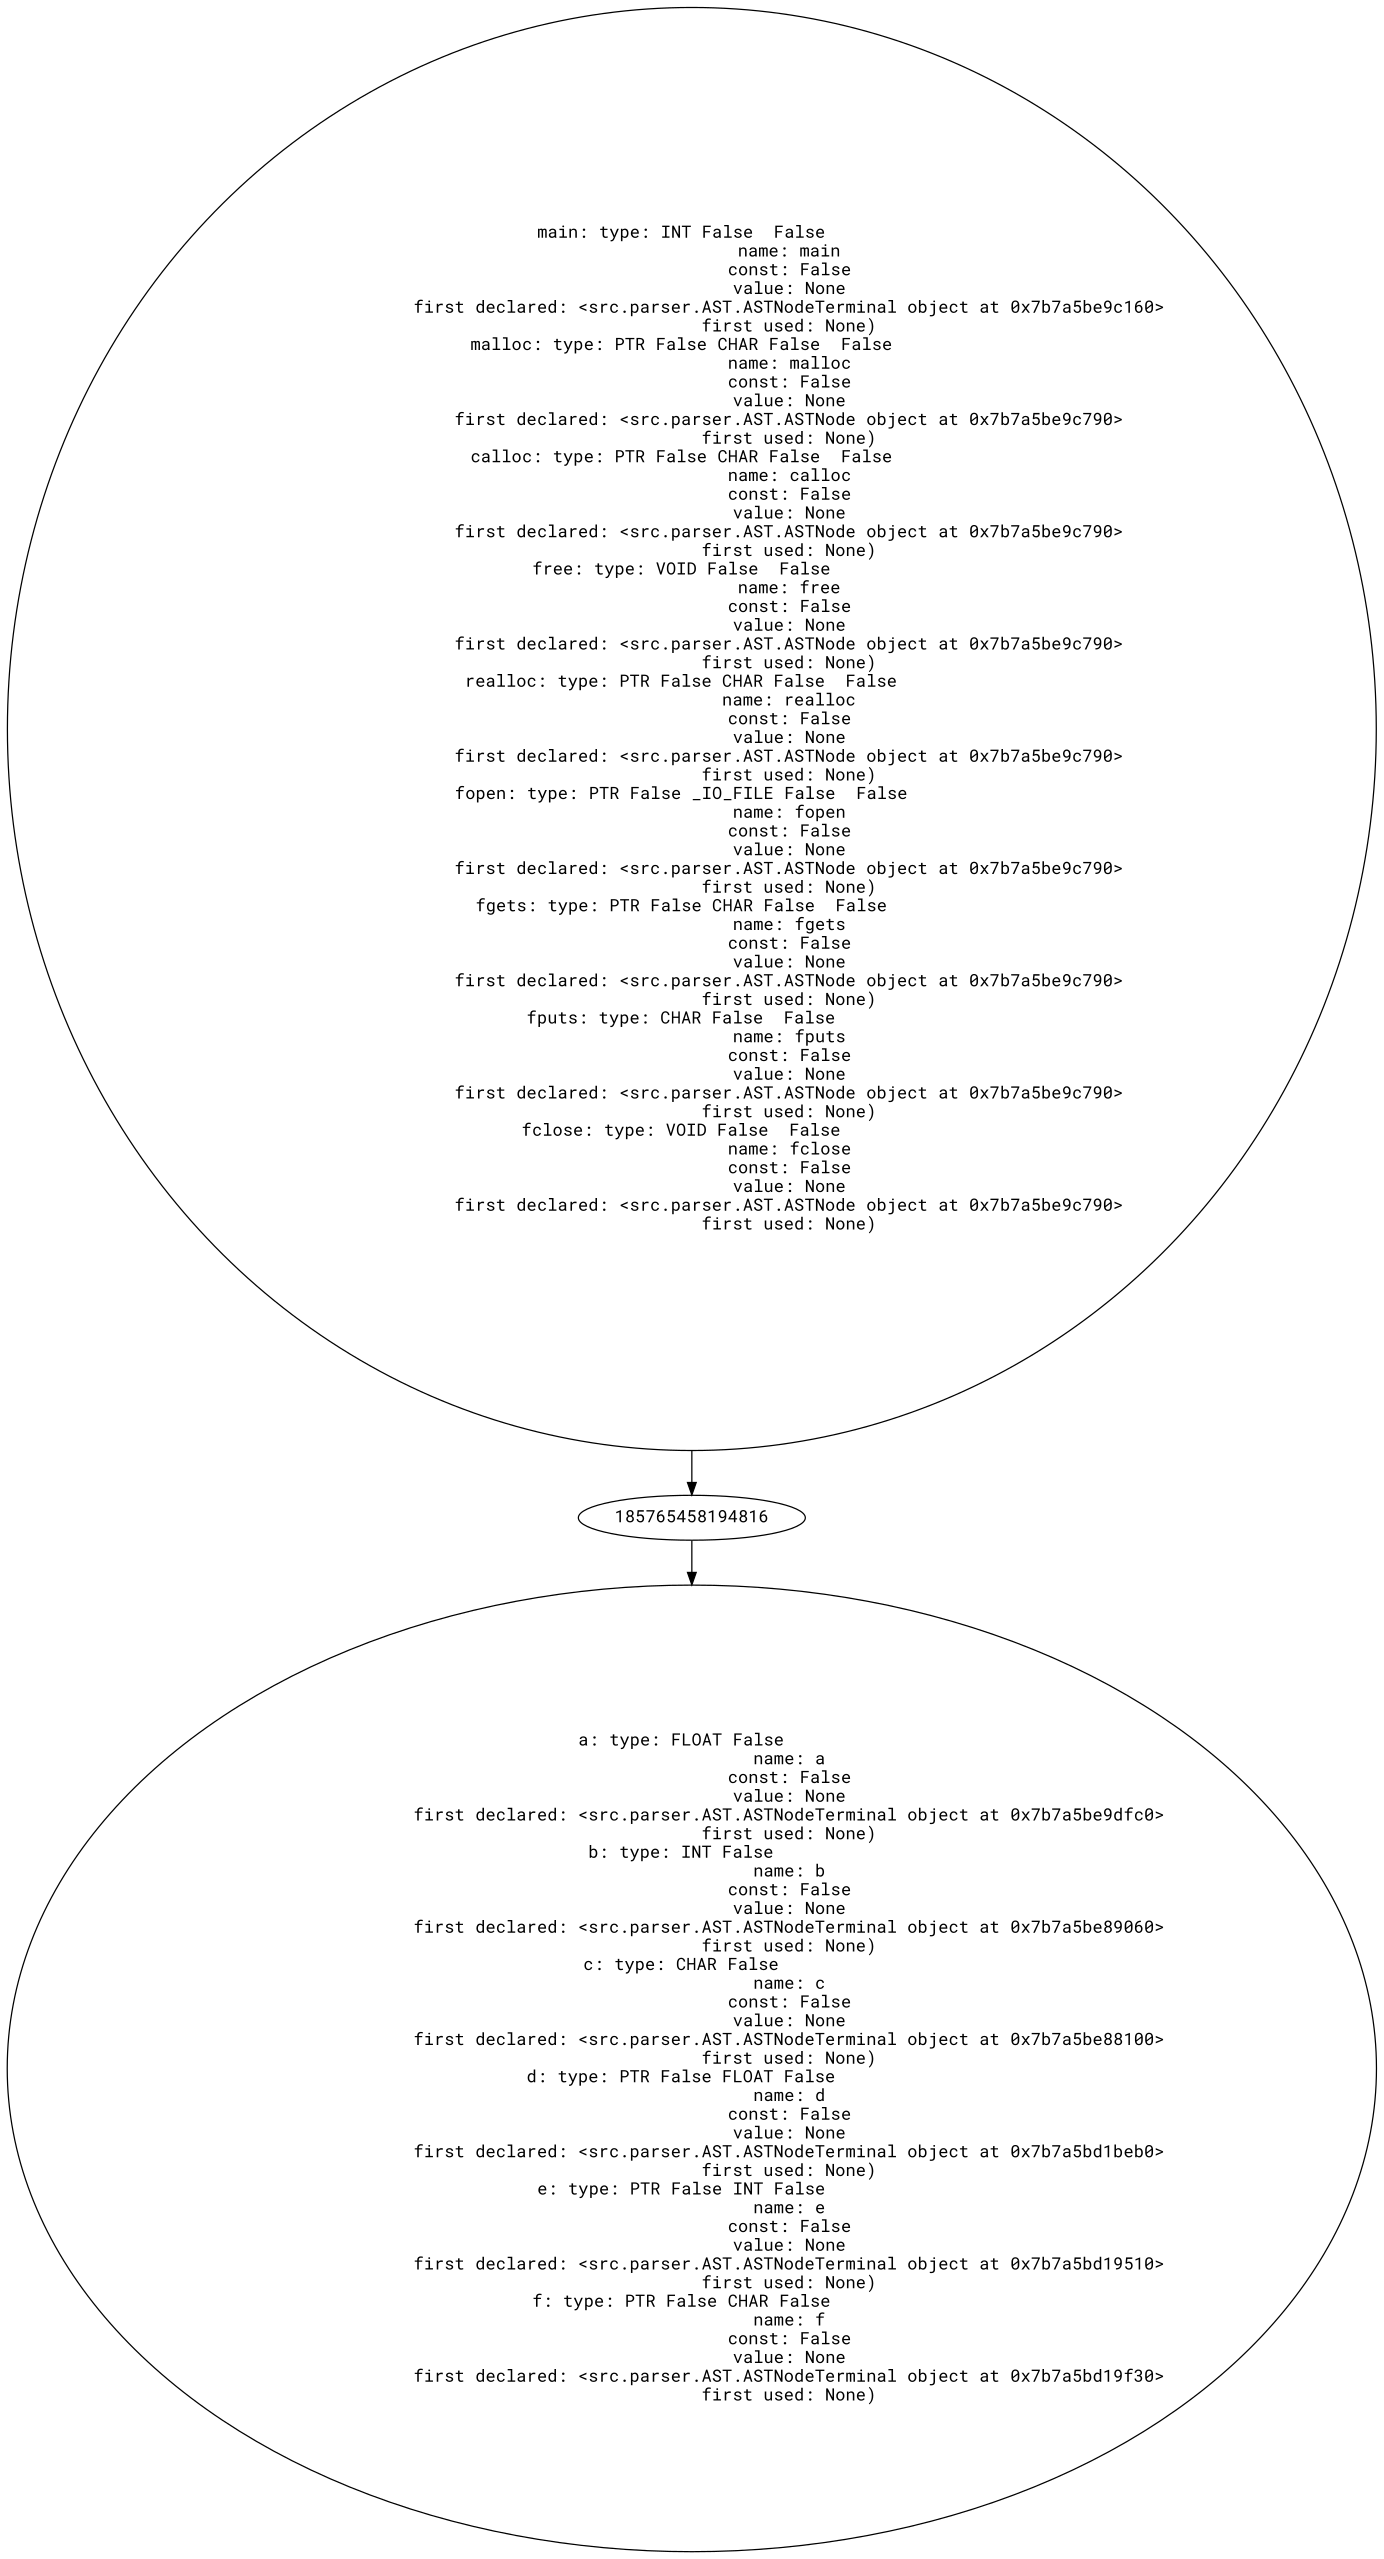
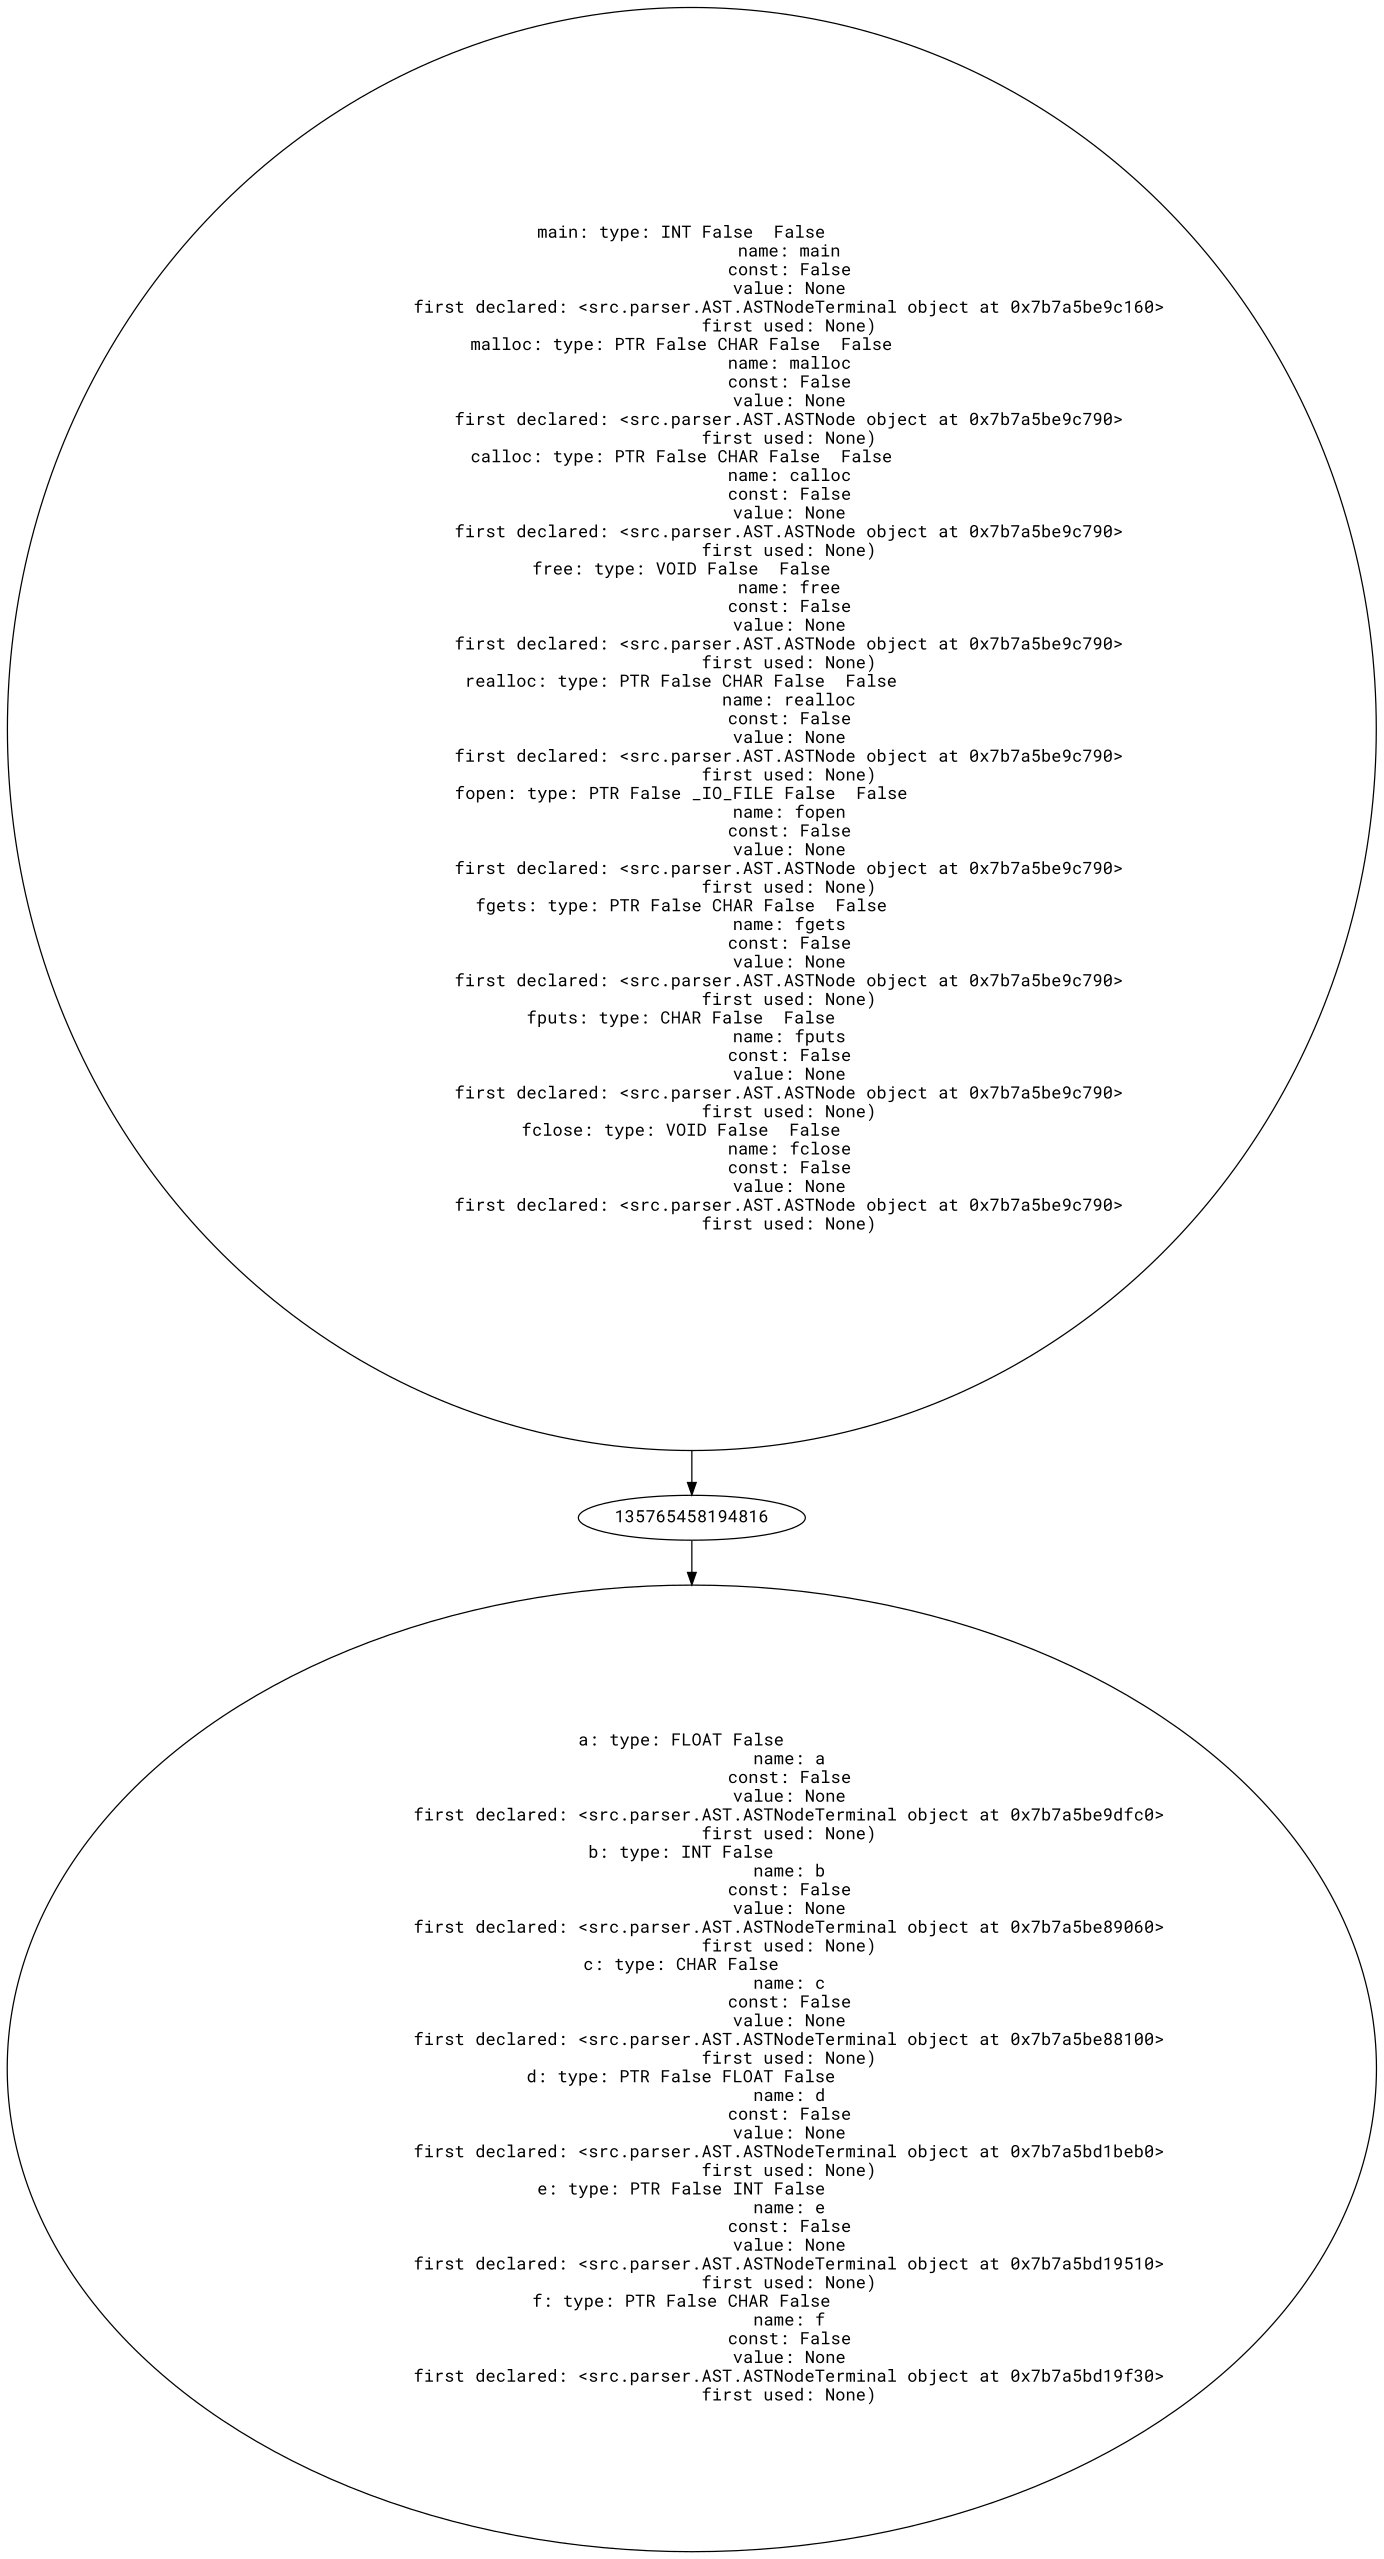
(692, 1518) -> (692, 1518)
